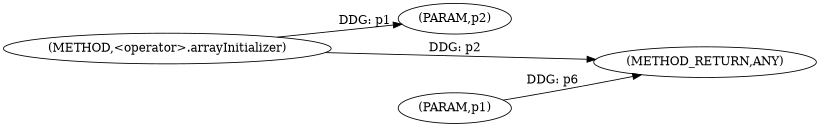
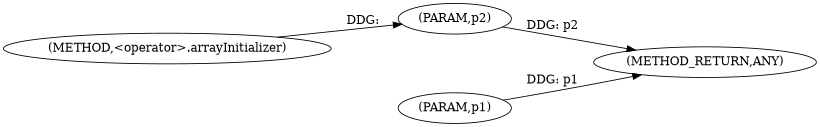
(365, 21) -> (365, 21)
(456, 56) -> (565, 38)
(553, 80) -> (553, 80)
